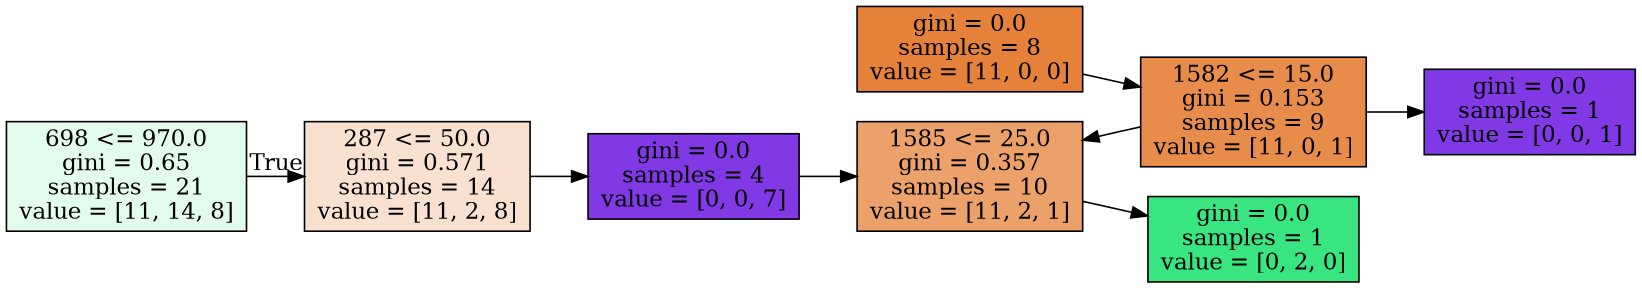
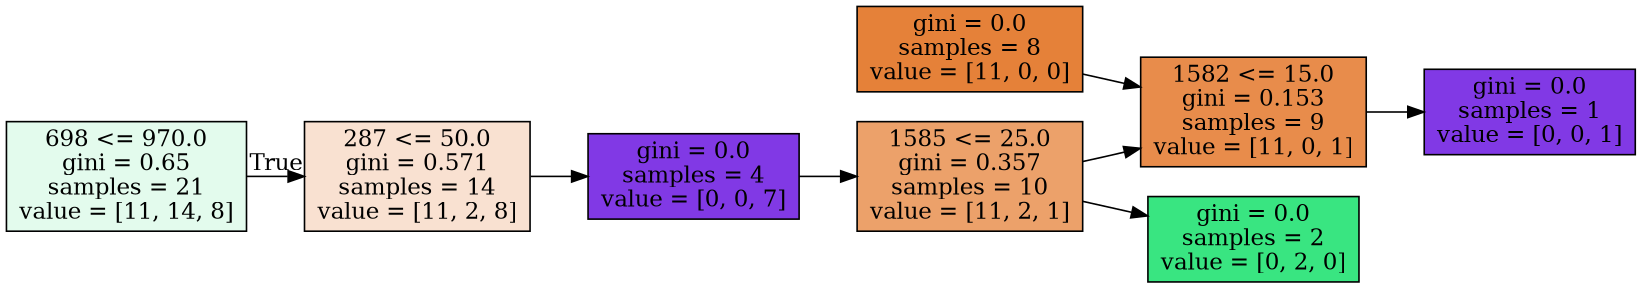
(1119, 132) -> (1104, 157)
(1253, 239) -> (1253, 239)
